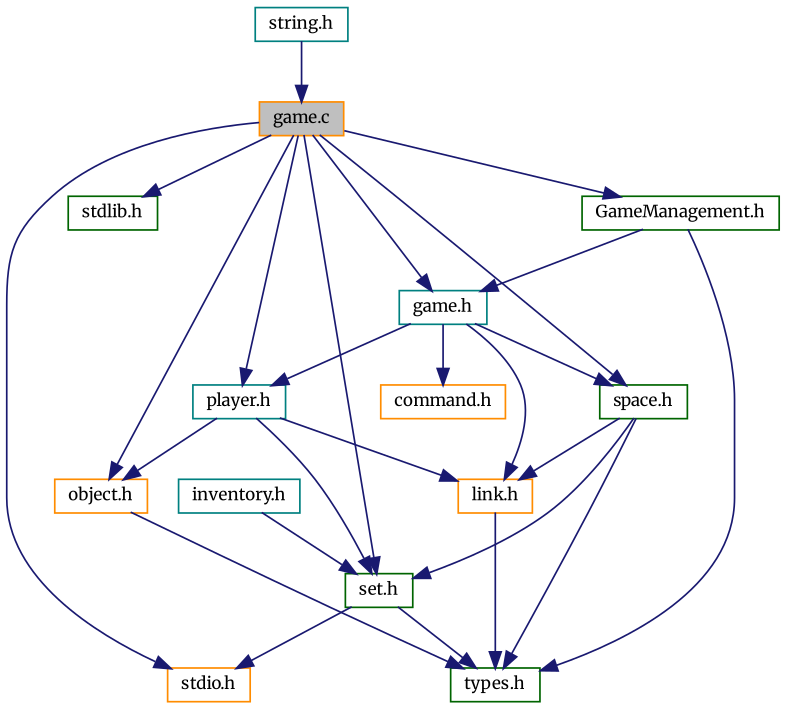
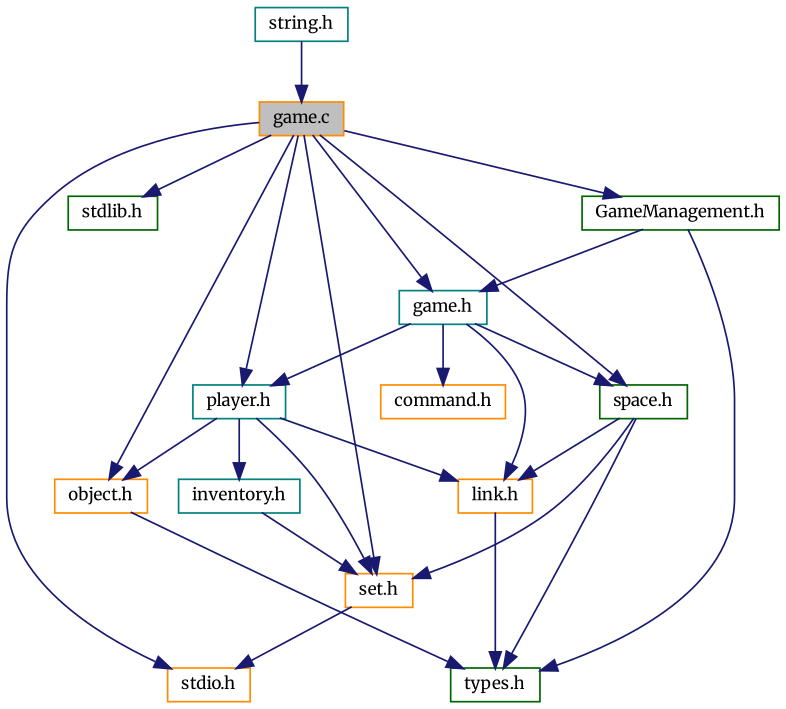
none -> (239, 440)
(379, 590) -> (379, 590)
(430, 632) -> none
